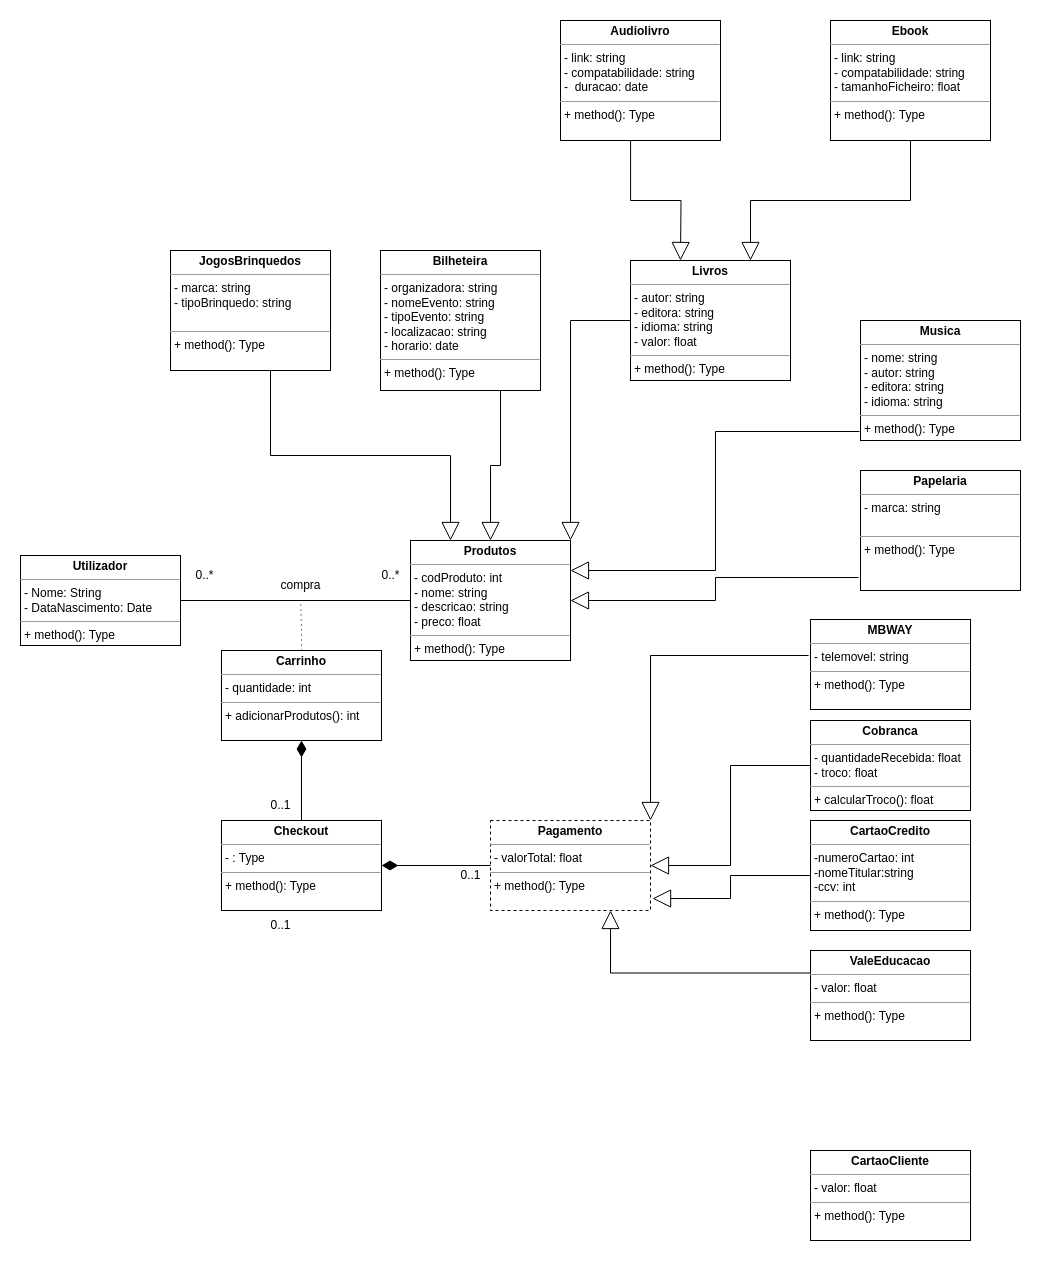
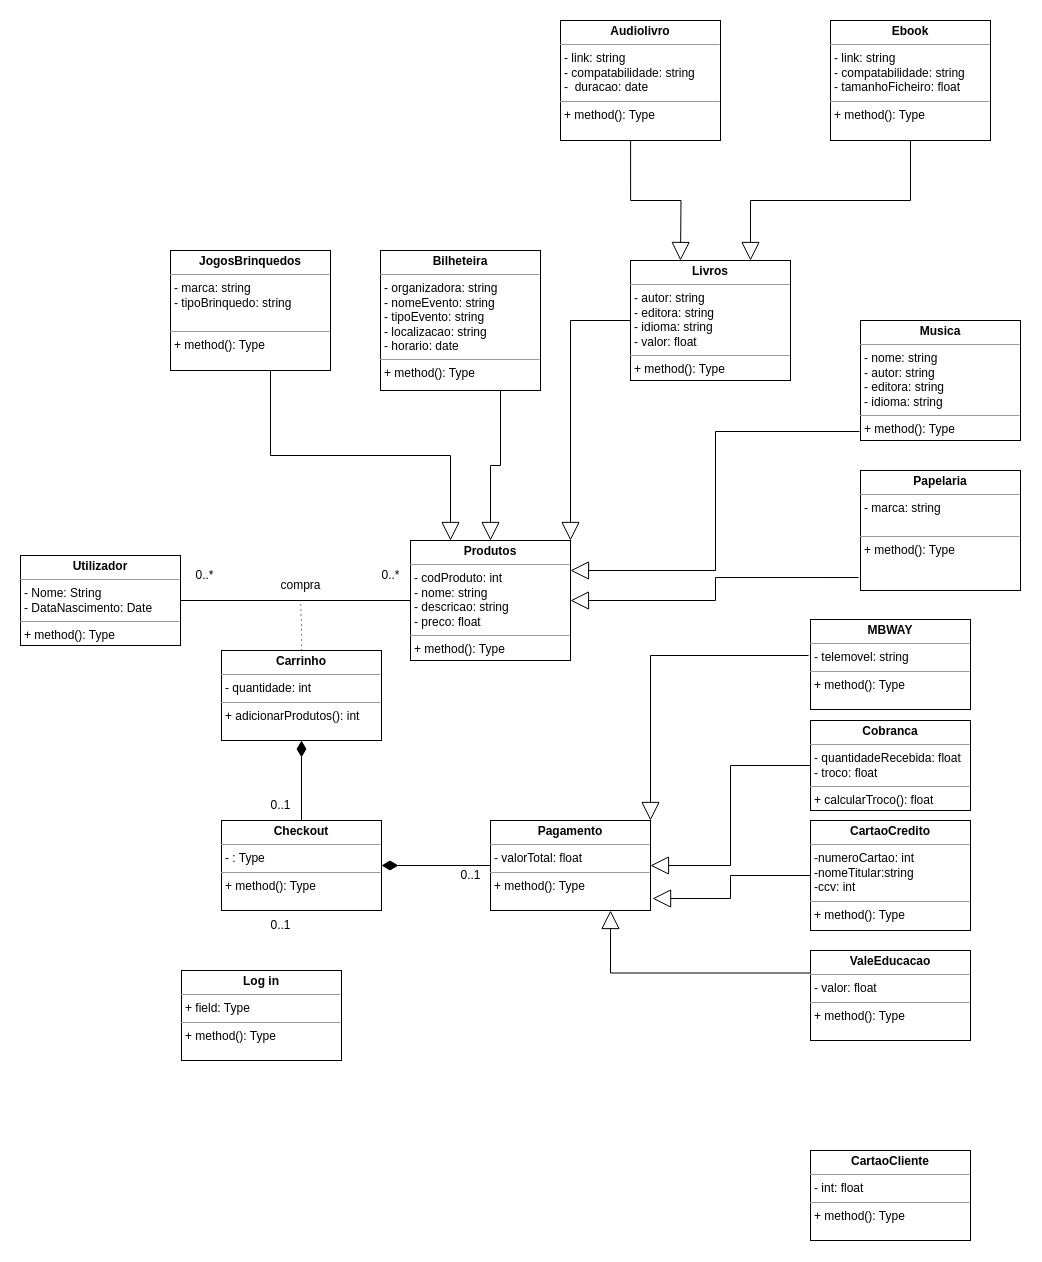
(571, 866) -> (571, 866)
none -> (262, 1016)
(860, 1172) -> (860, 1172)
